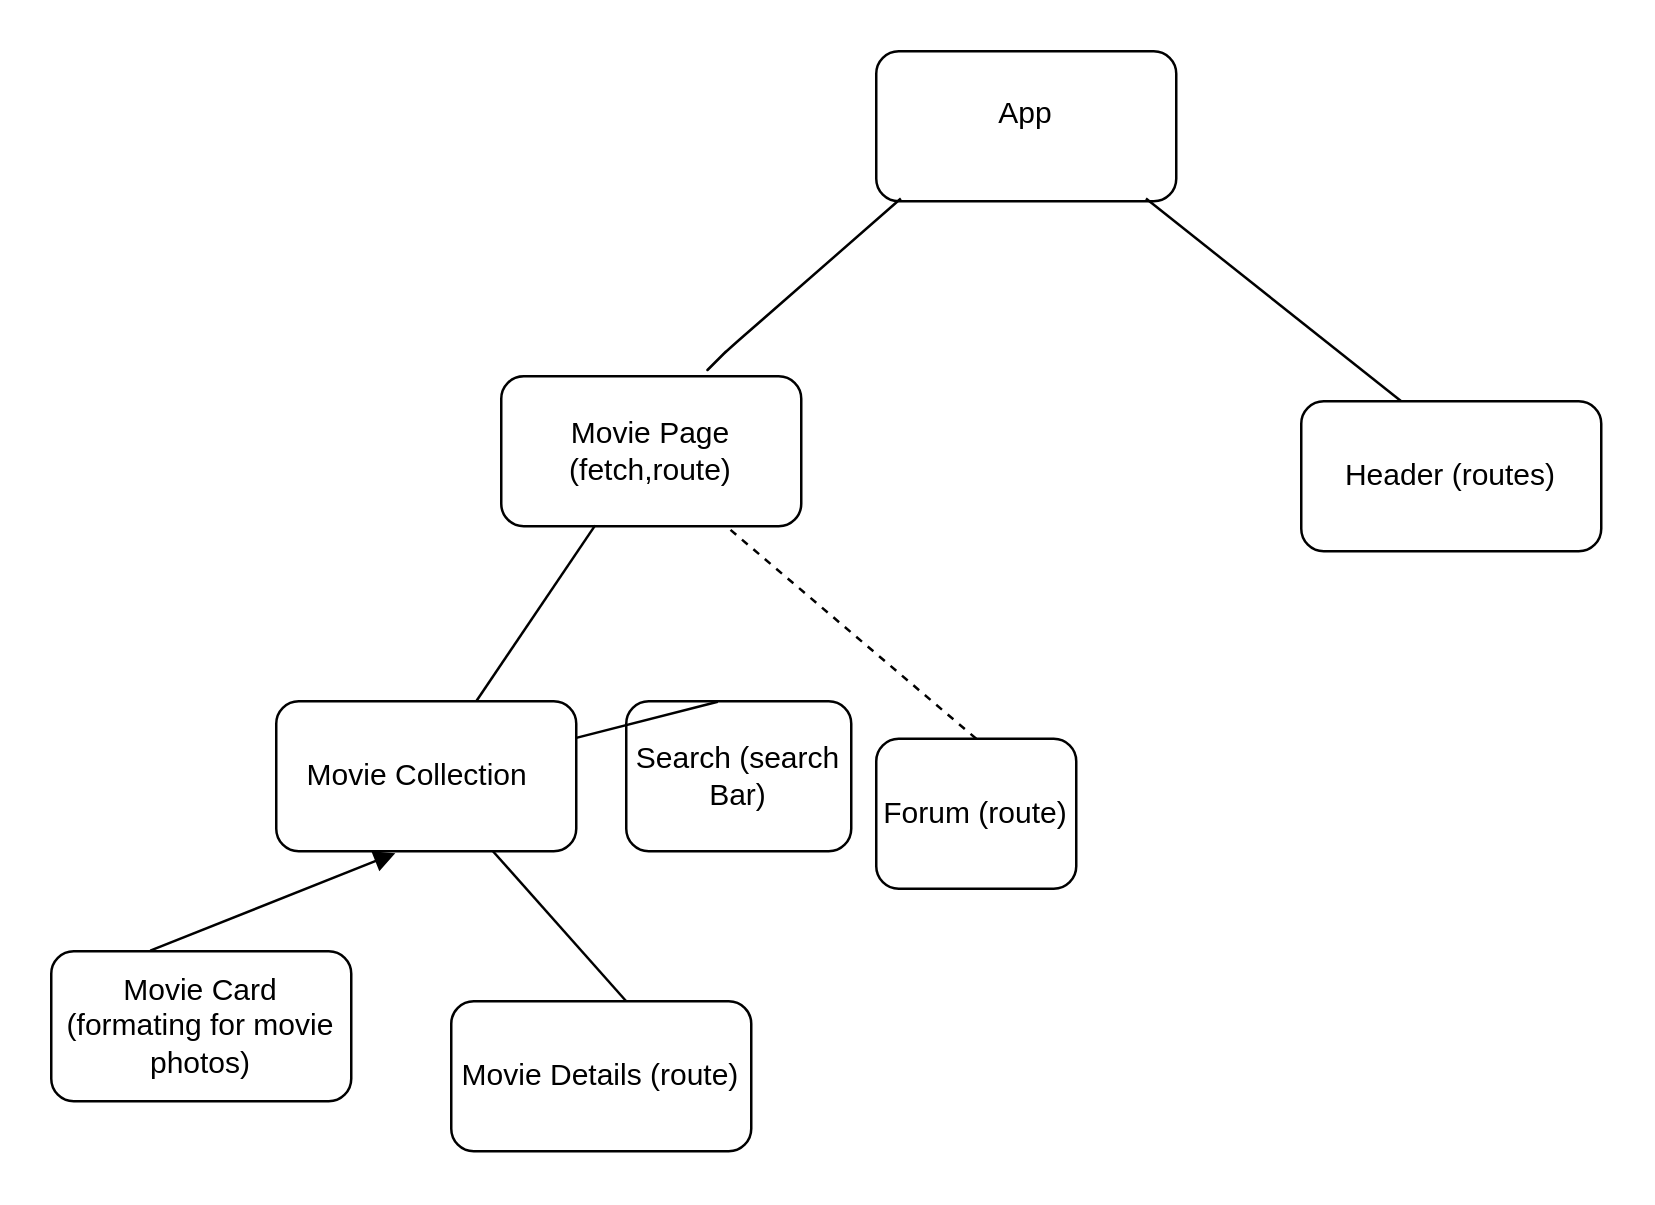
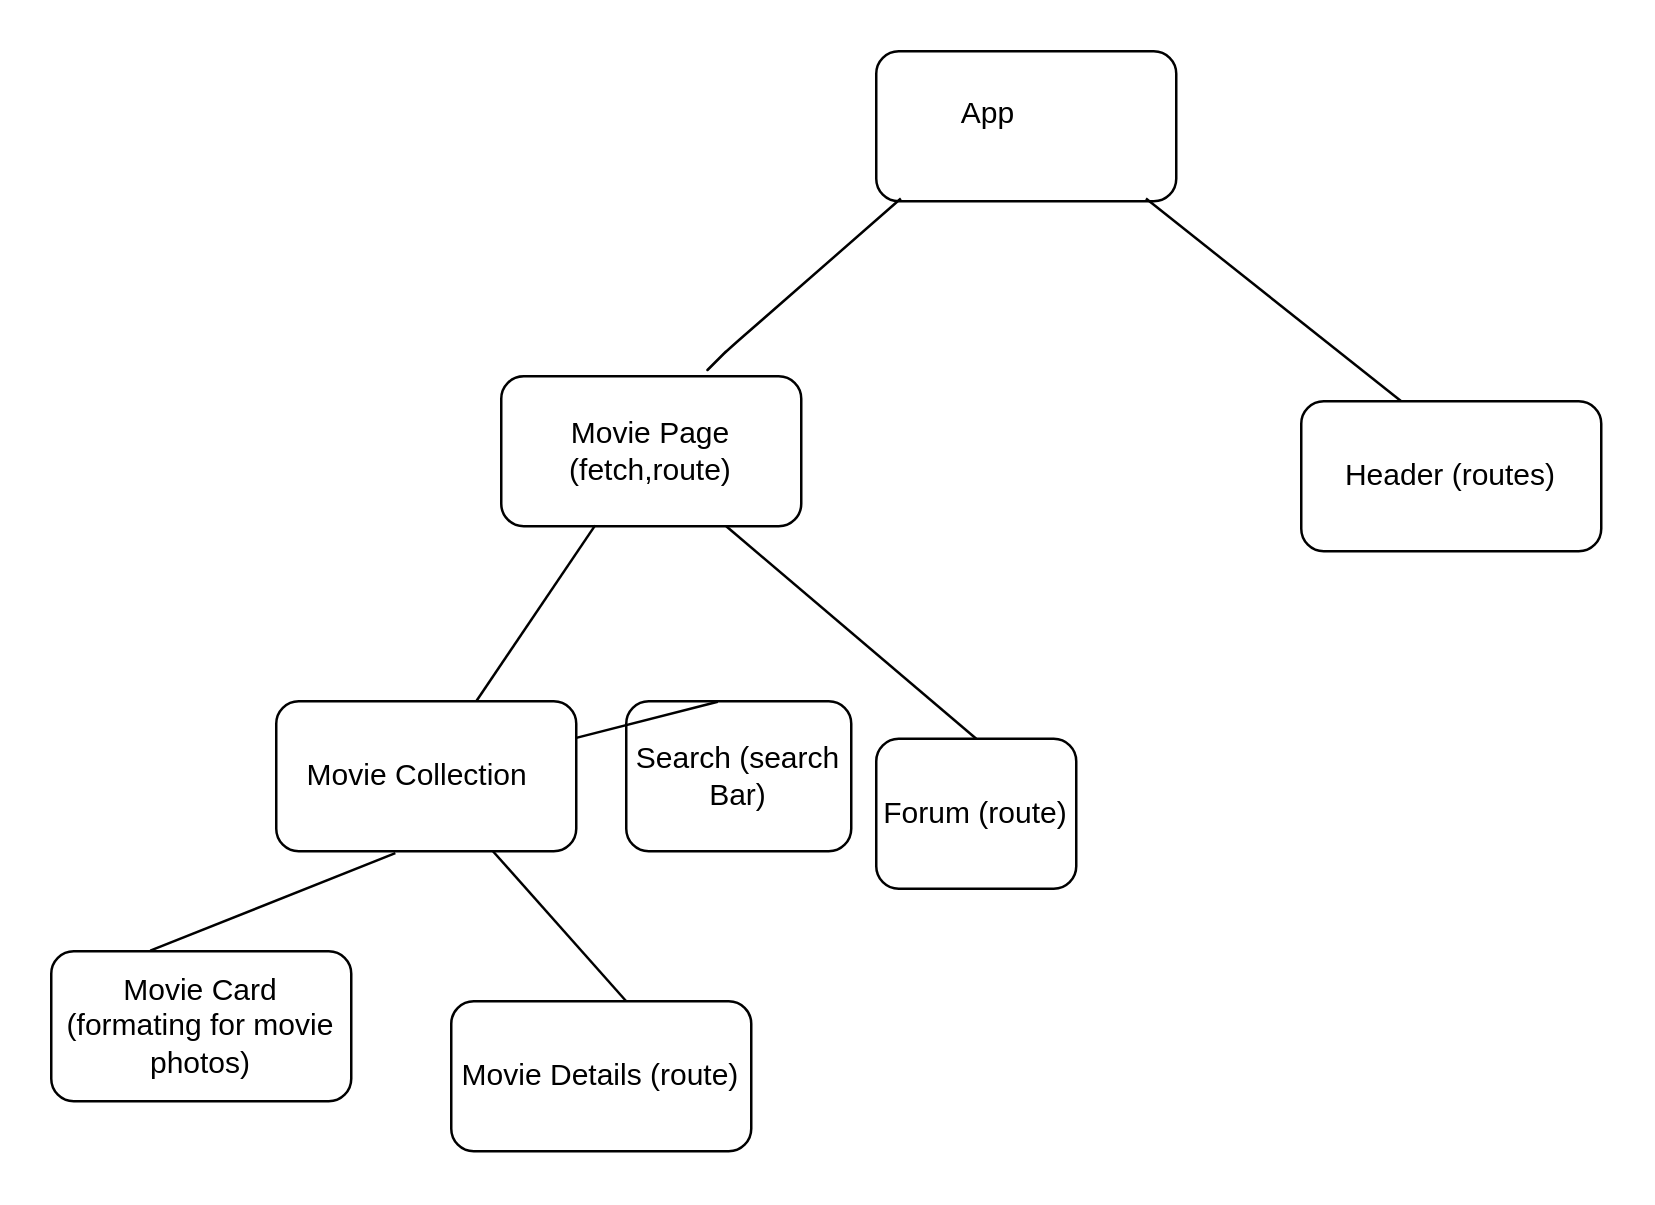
(1026, 114) -> (989, 114)
(849, 631) -> (849, 631)
(375, 861) -> (384, 858)
